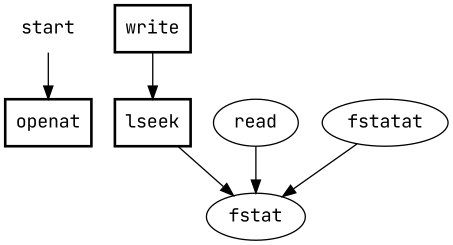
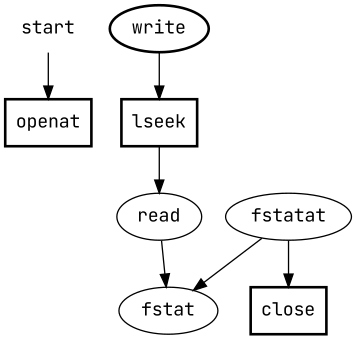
(153, 29) -> (159, 29)
(201, 167) -> (159, 163)
none -> (289, 311)
